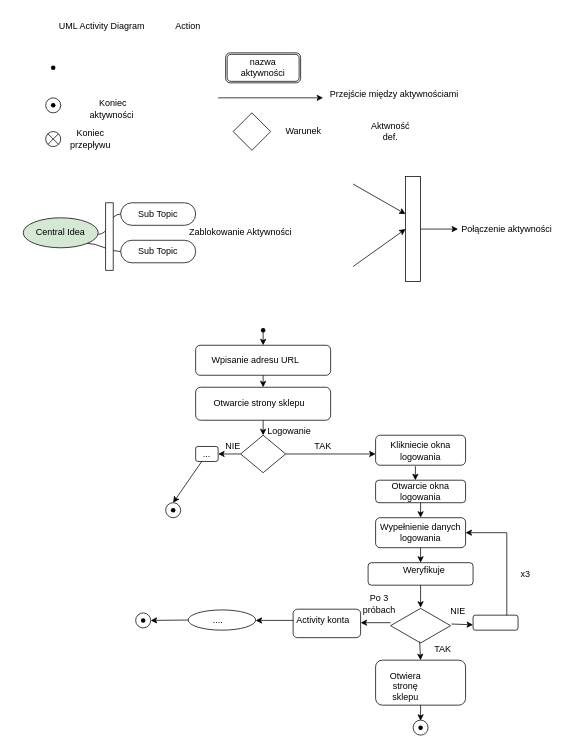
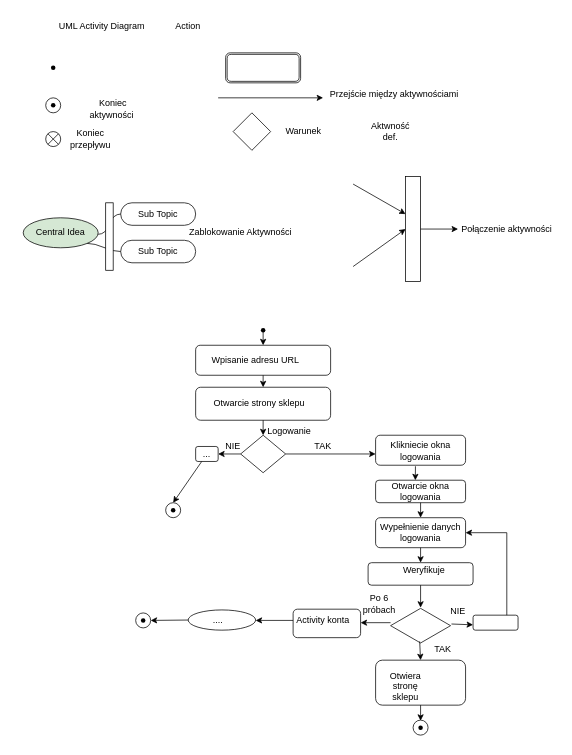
(263, 68) -> none
(525, 574) -> none
(379, 604) -> (379, 604)
